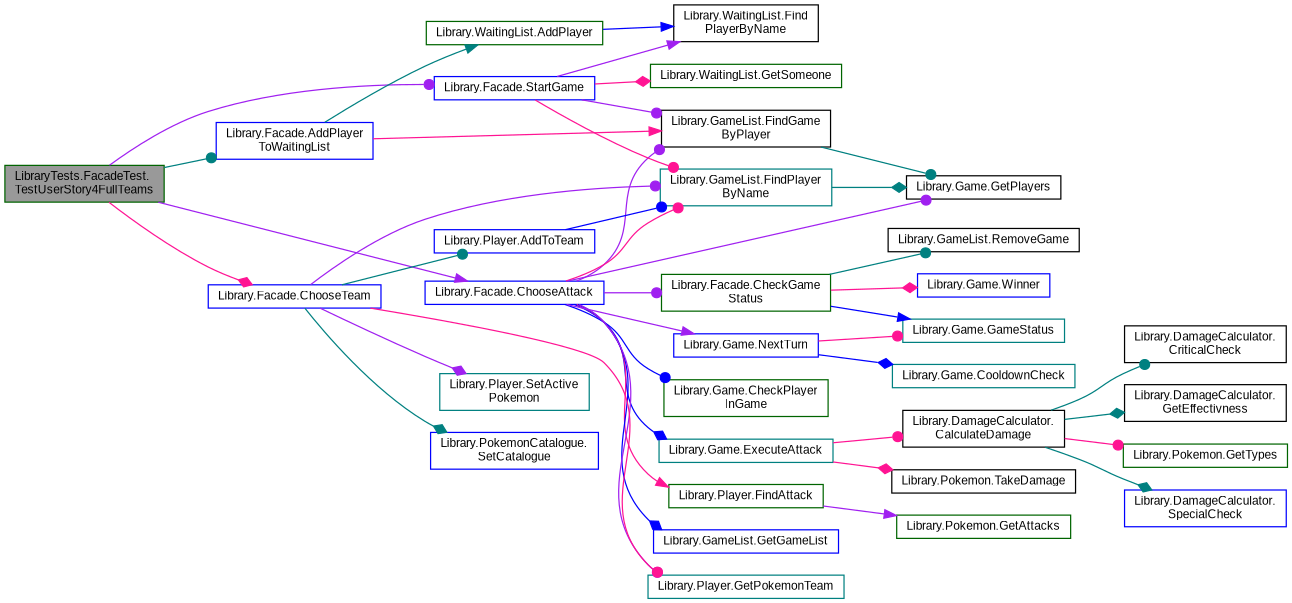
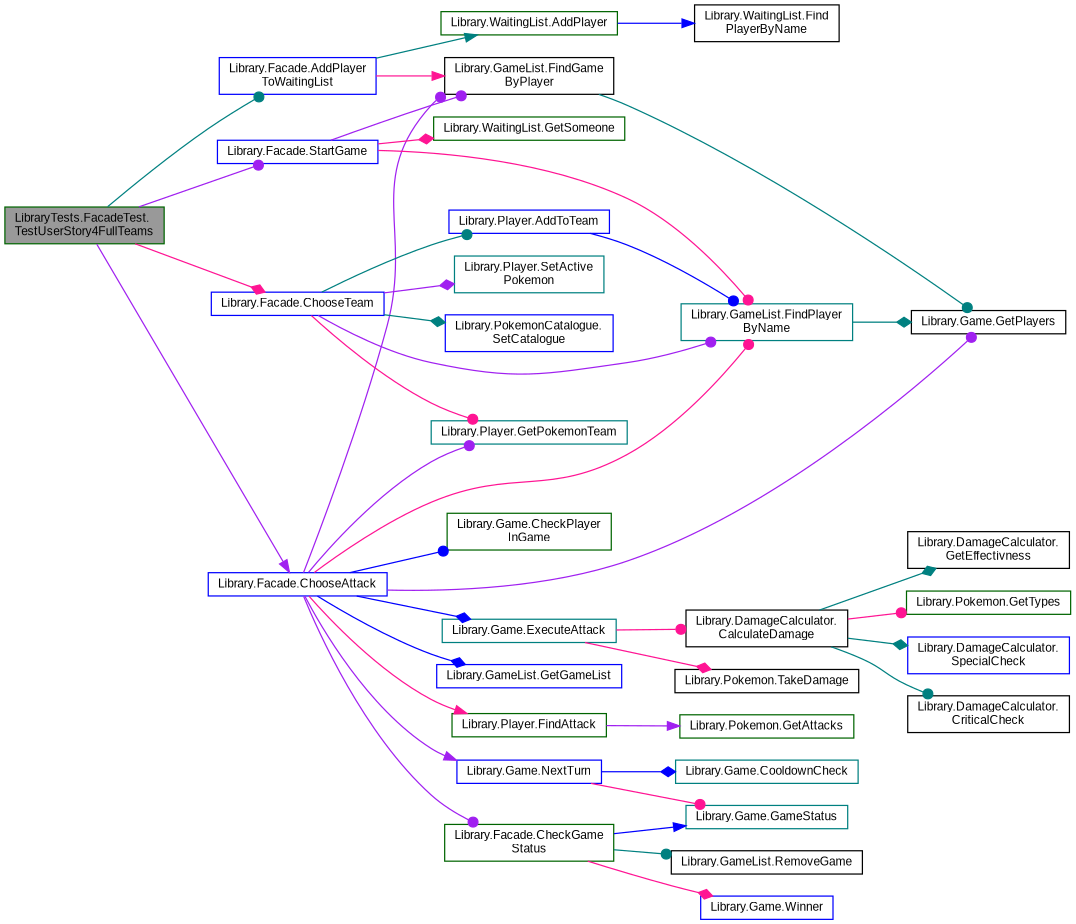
(613, 61) -> none
